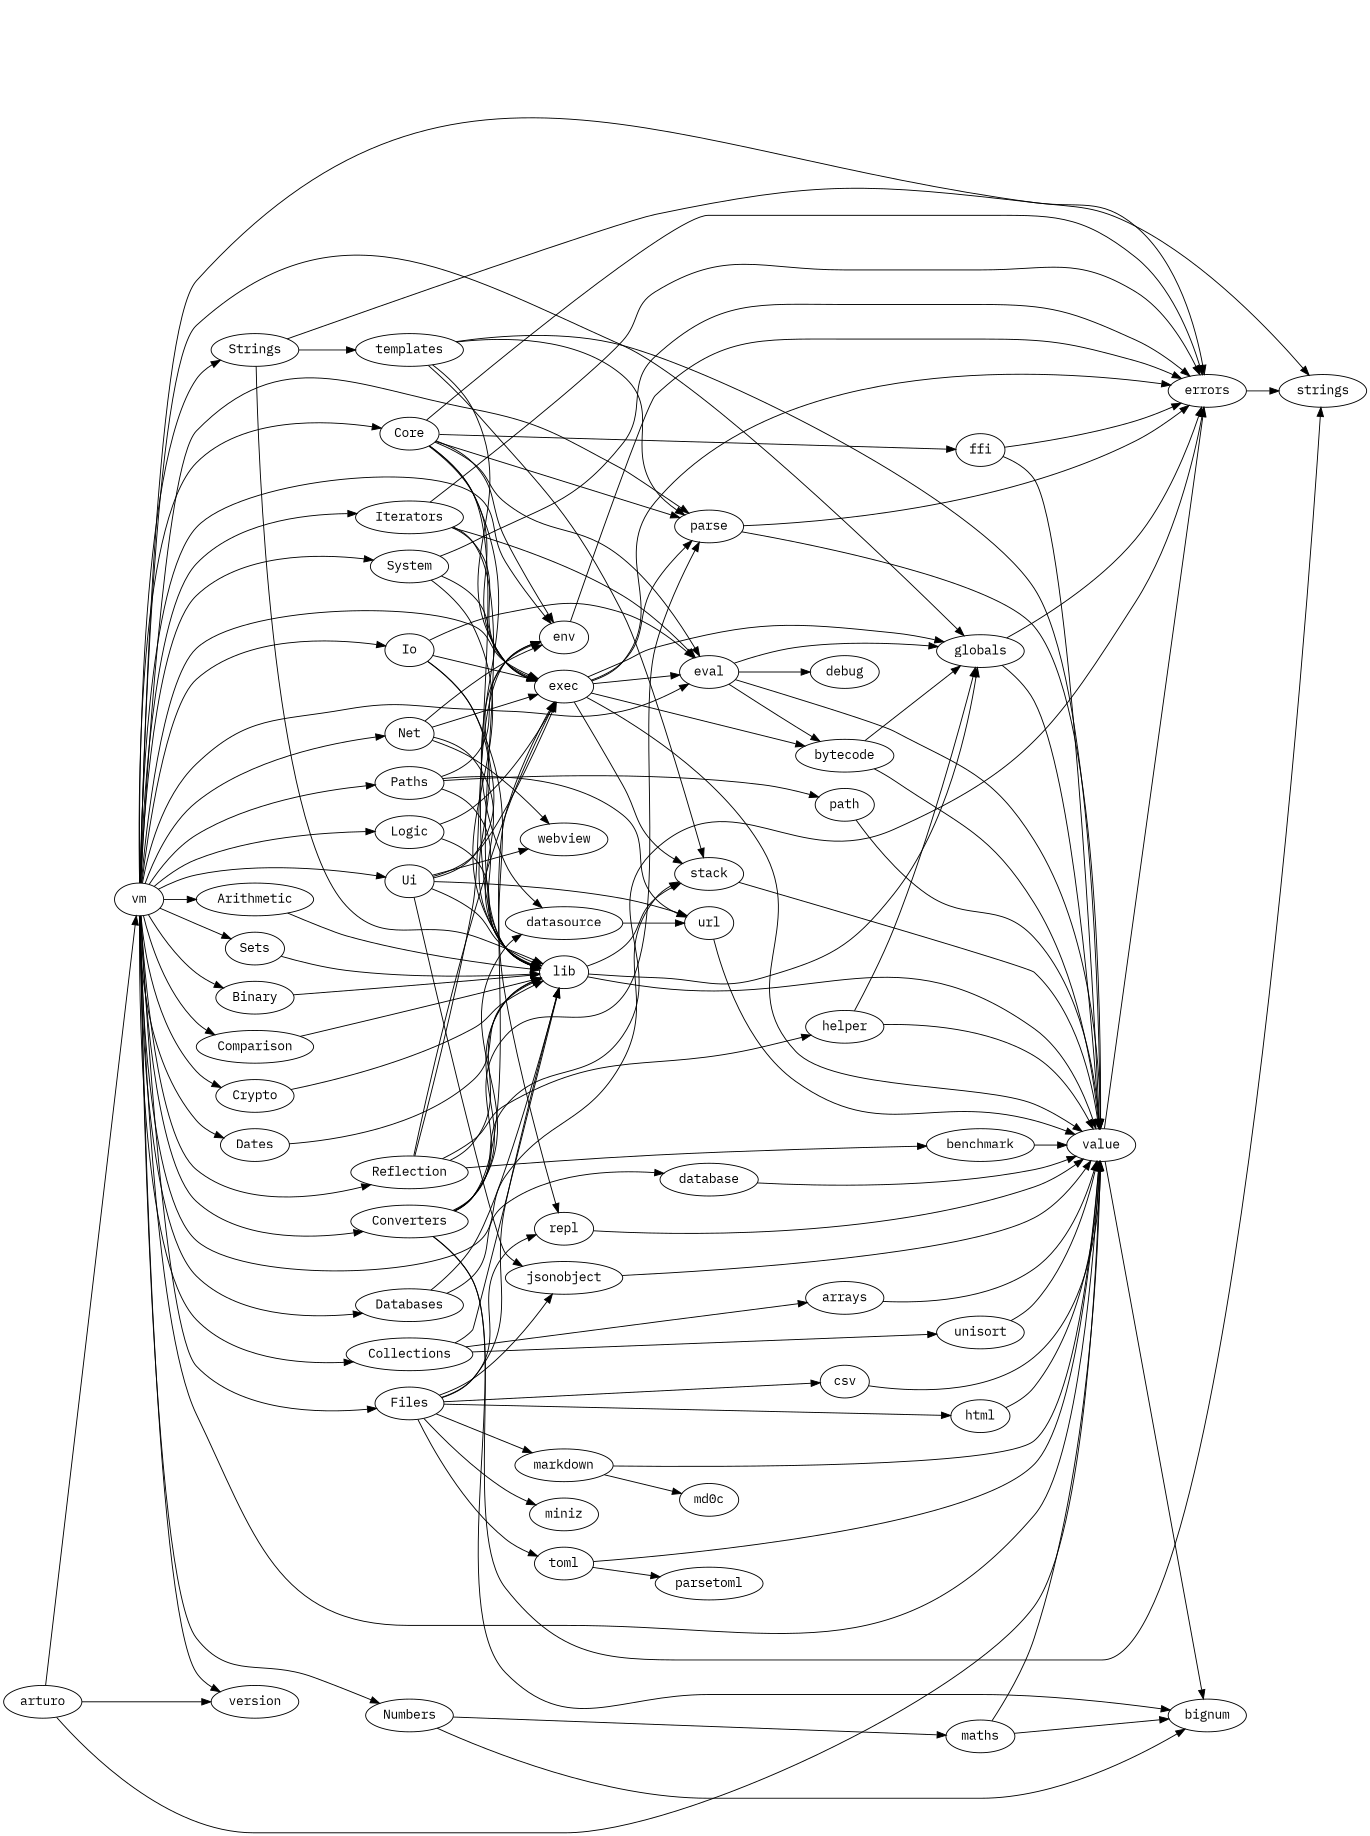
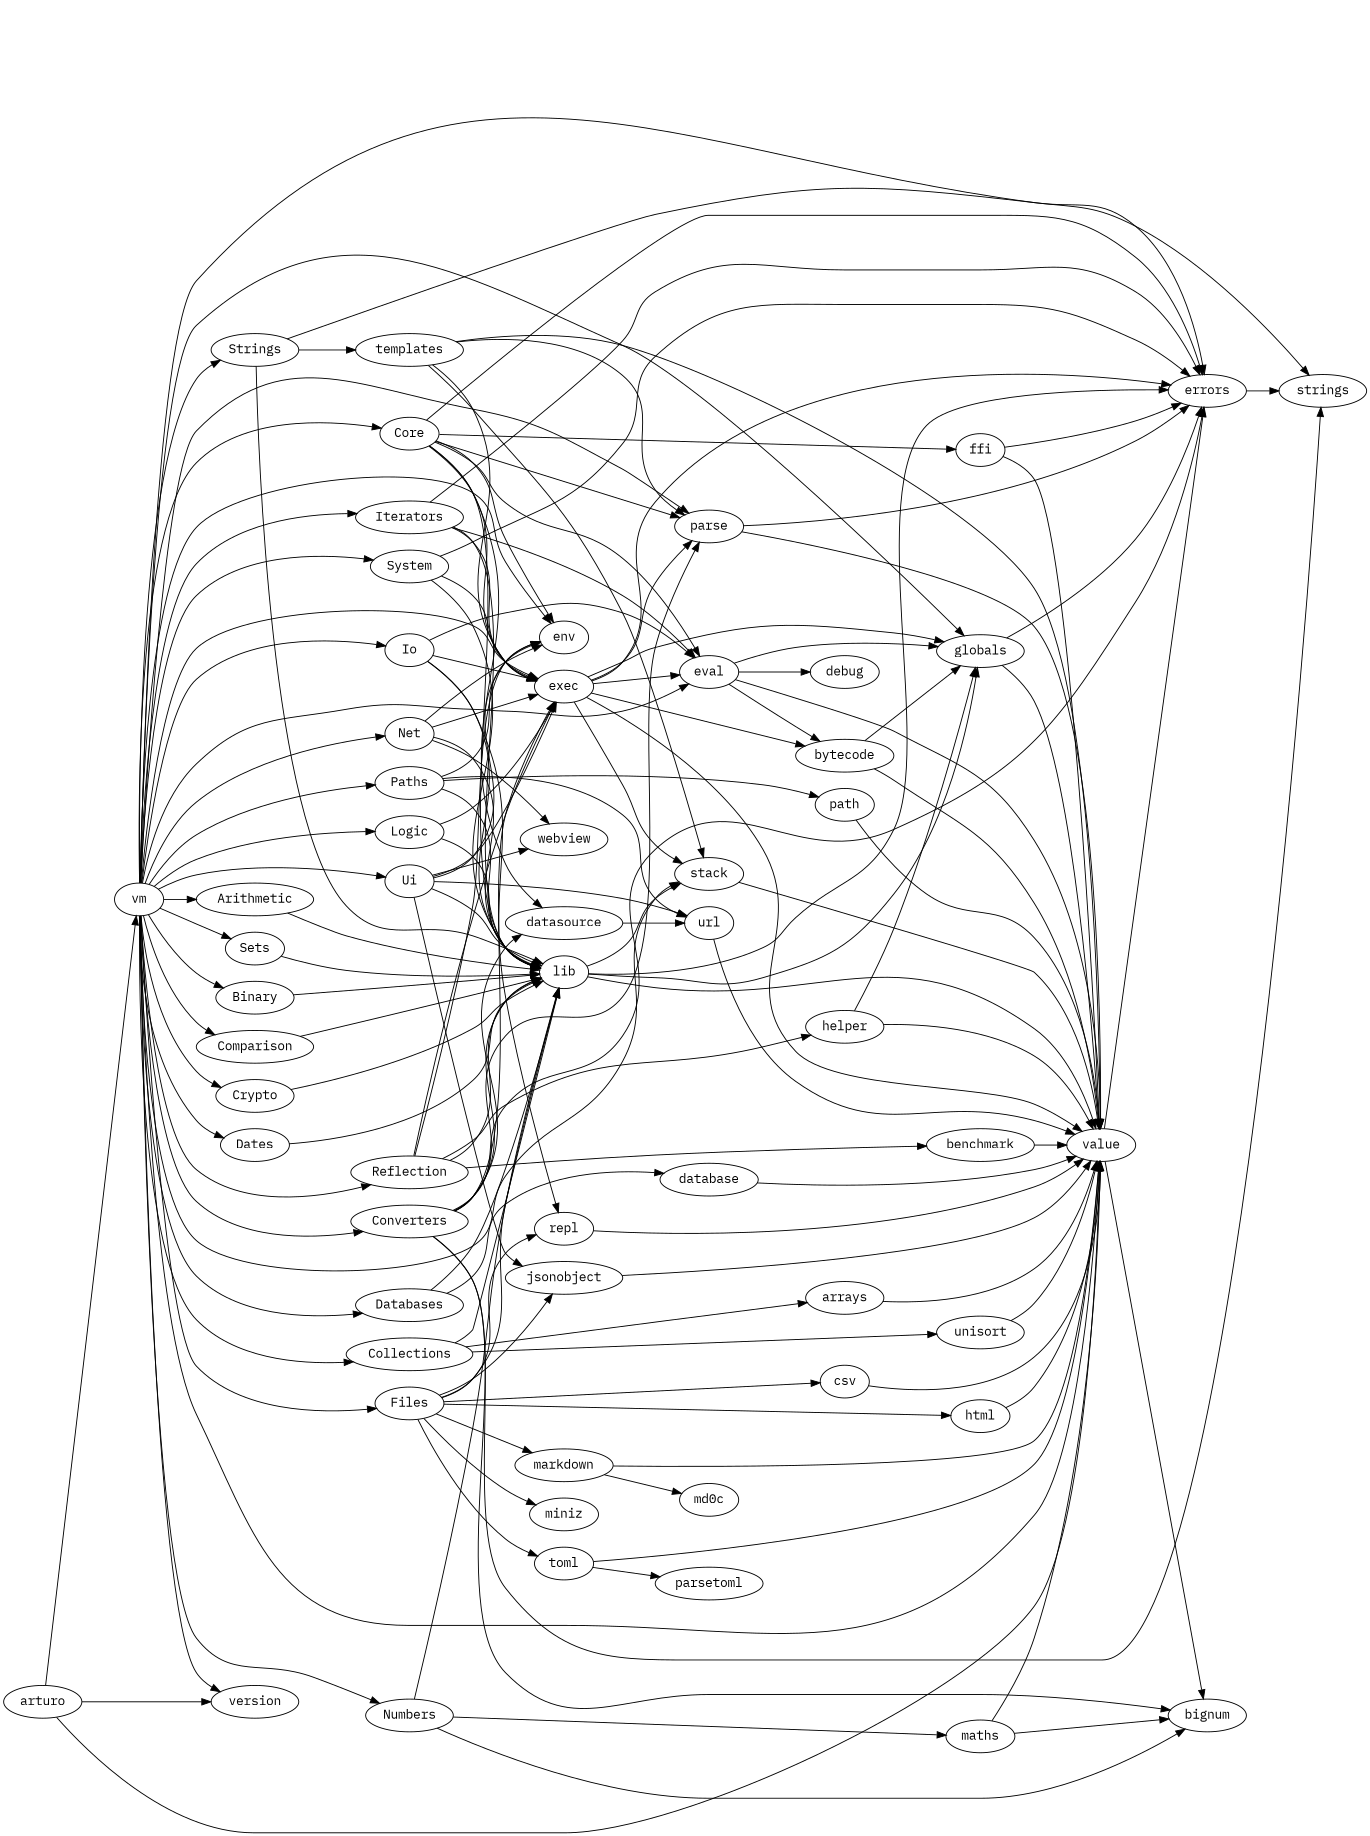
(788, 339) -> (905, 684)
none -> (474, 1419)
